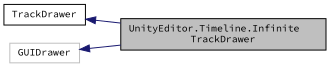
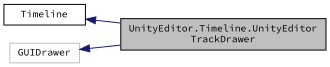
(45, 15) -> (45, 15)
(223, 34) -> (223, 34)
